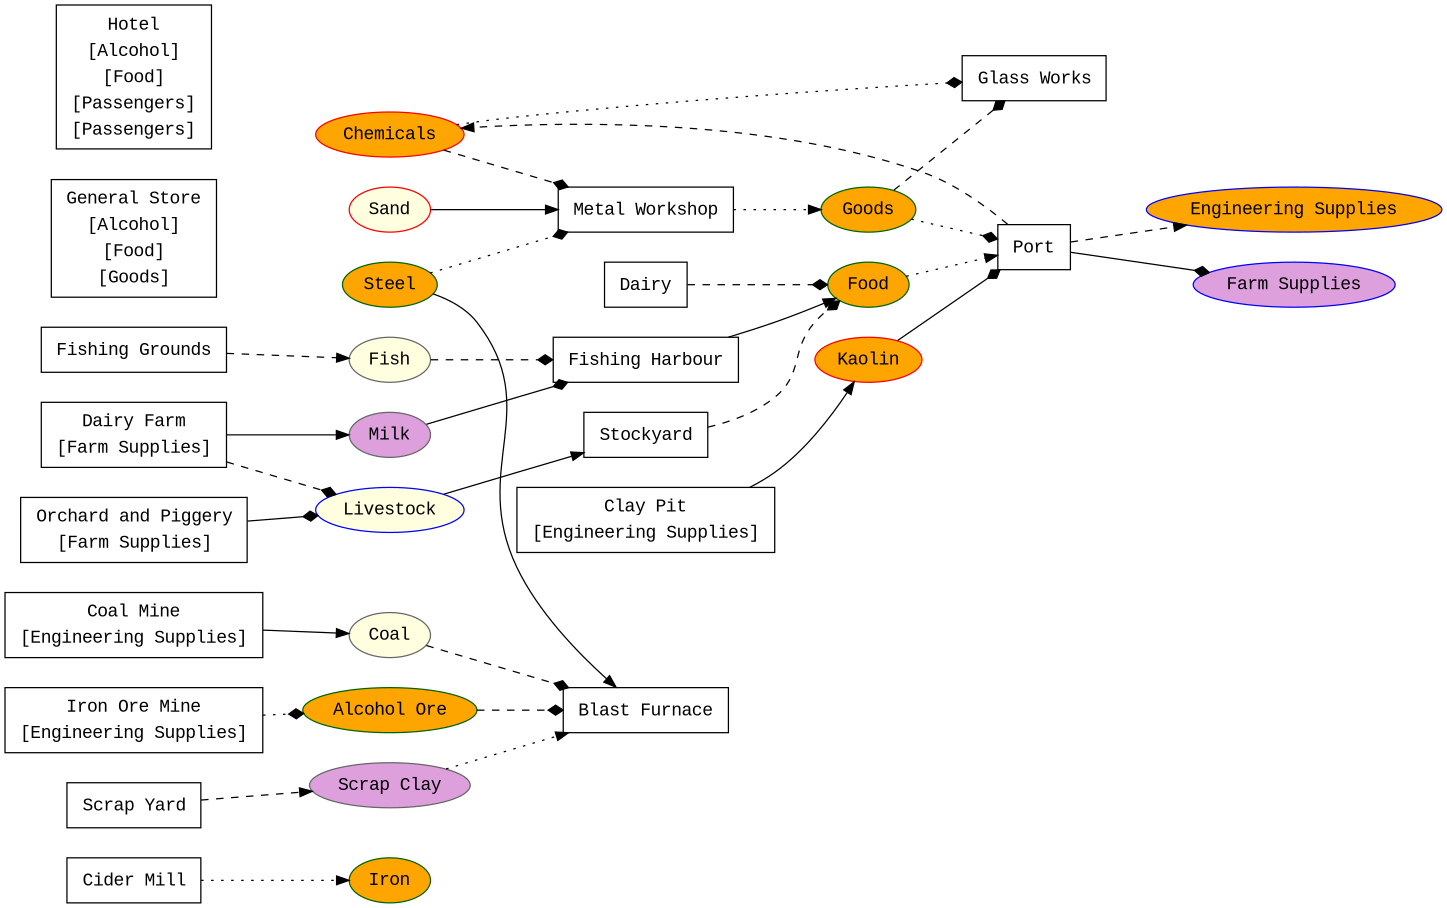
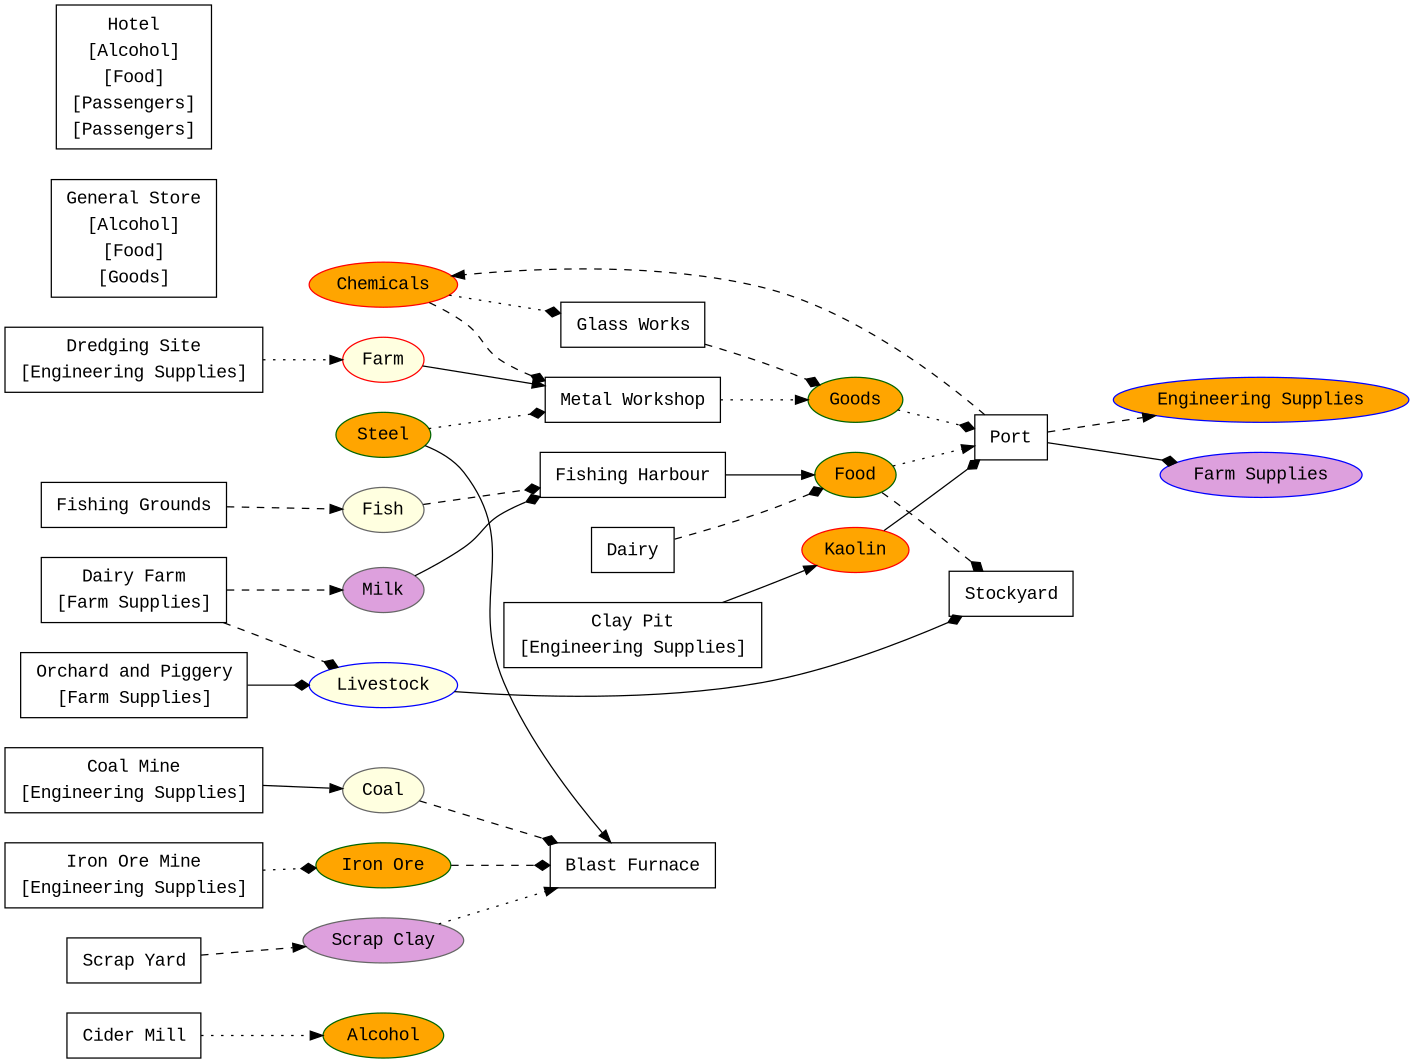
(943, 150) -> (756, 360)
(390, 210) -> (383, 360)
none -> (134, 360)
(785, 386) -> (927, 526)
(281, 435) -> (278, 590)
(511, 474) -> (706, 690)
(390, 710) -> (383, 865)
(390, 880) -> (383, 1036)
